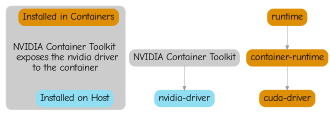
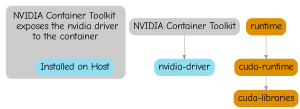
(69, 17) -> none
(287, 58) -> (266, 67)
(287, 98) -> (266, 98)
